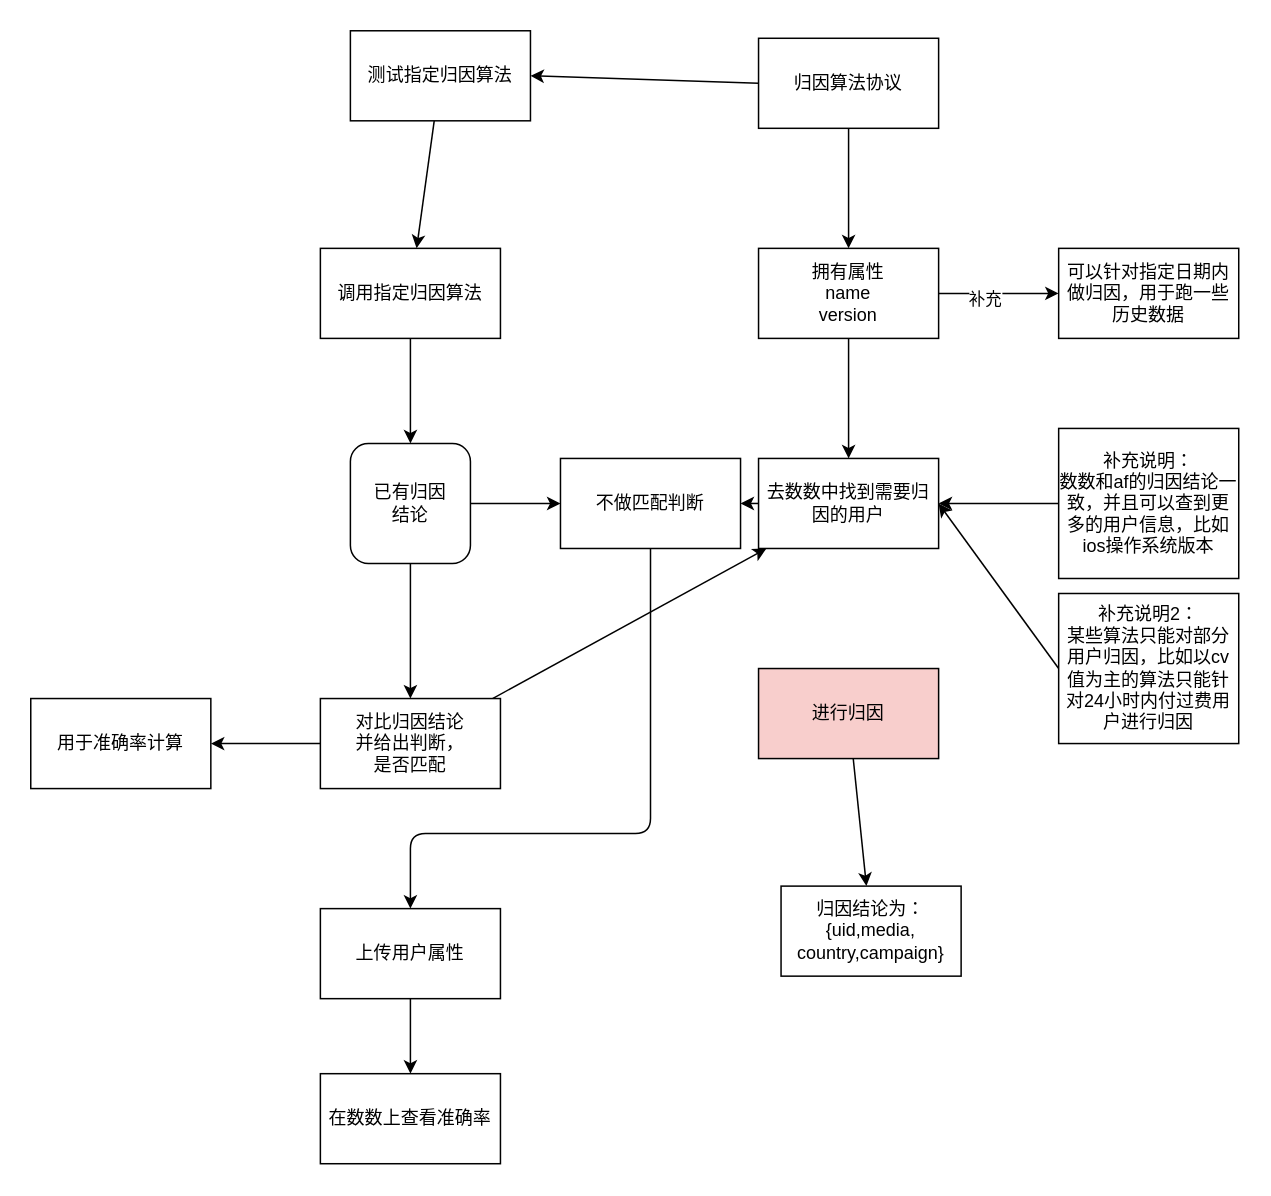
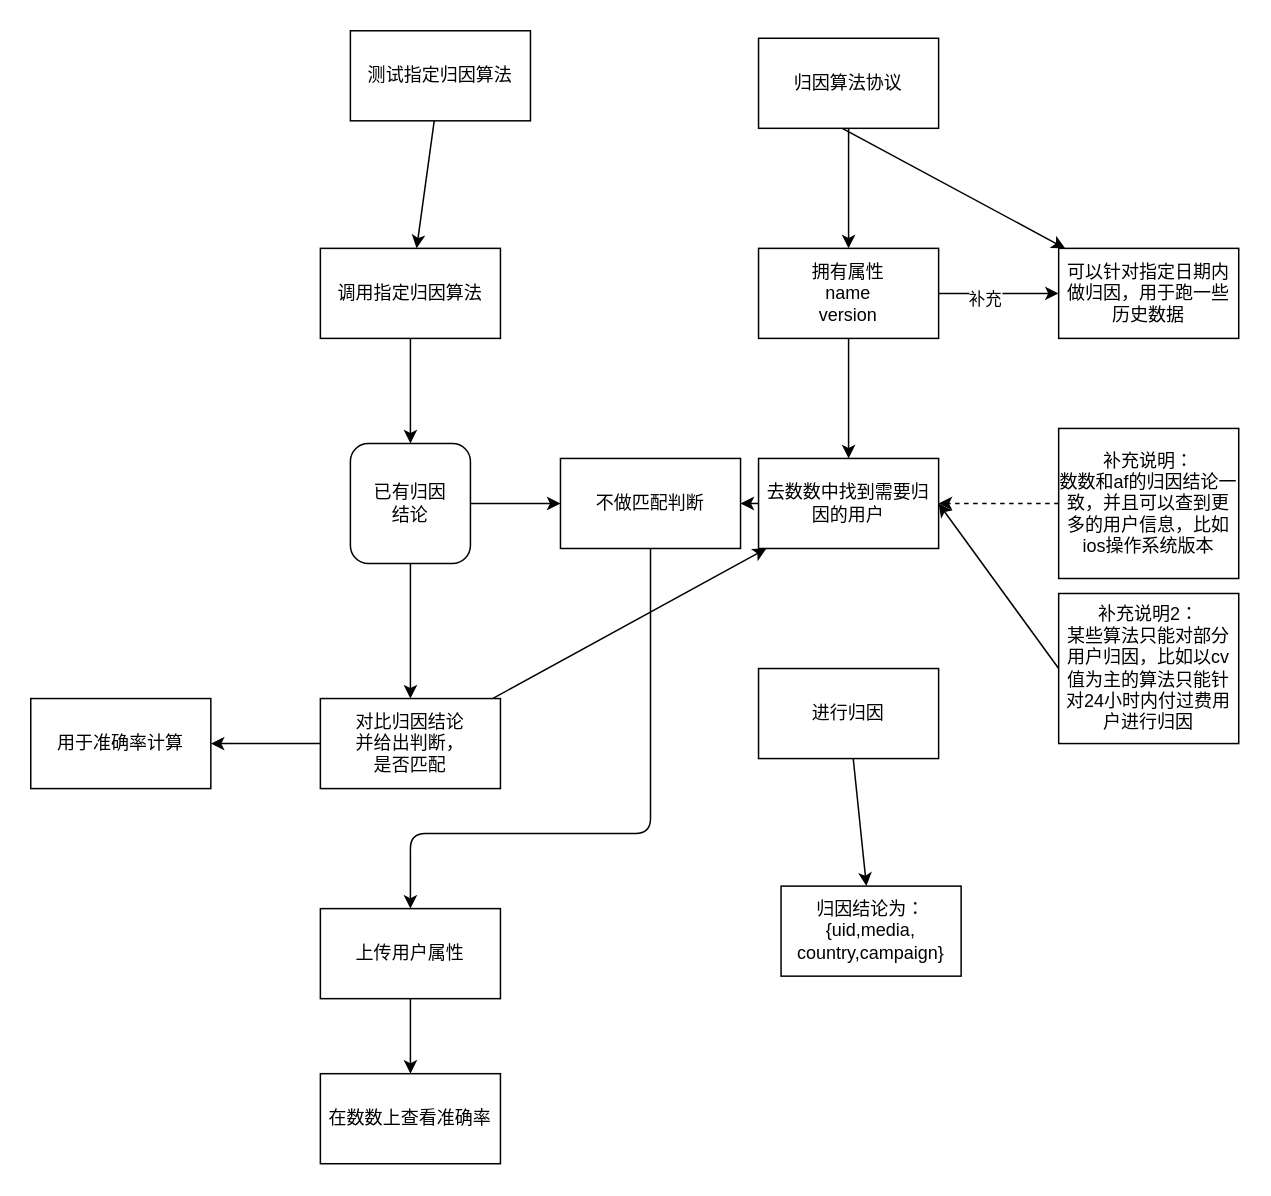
(649, 80) -> (949, 186)
(1003, 503) -> (1003, 503)
(848, 713) -> (848, 713)
